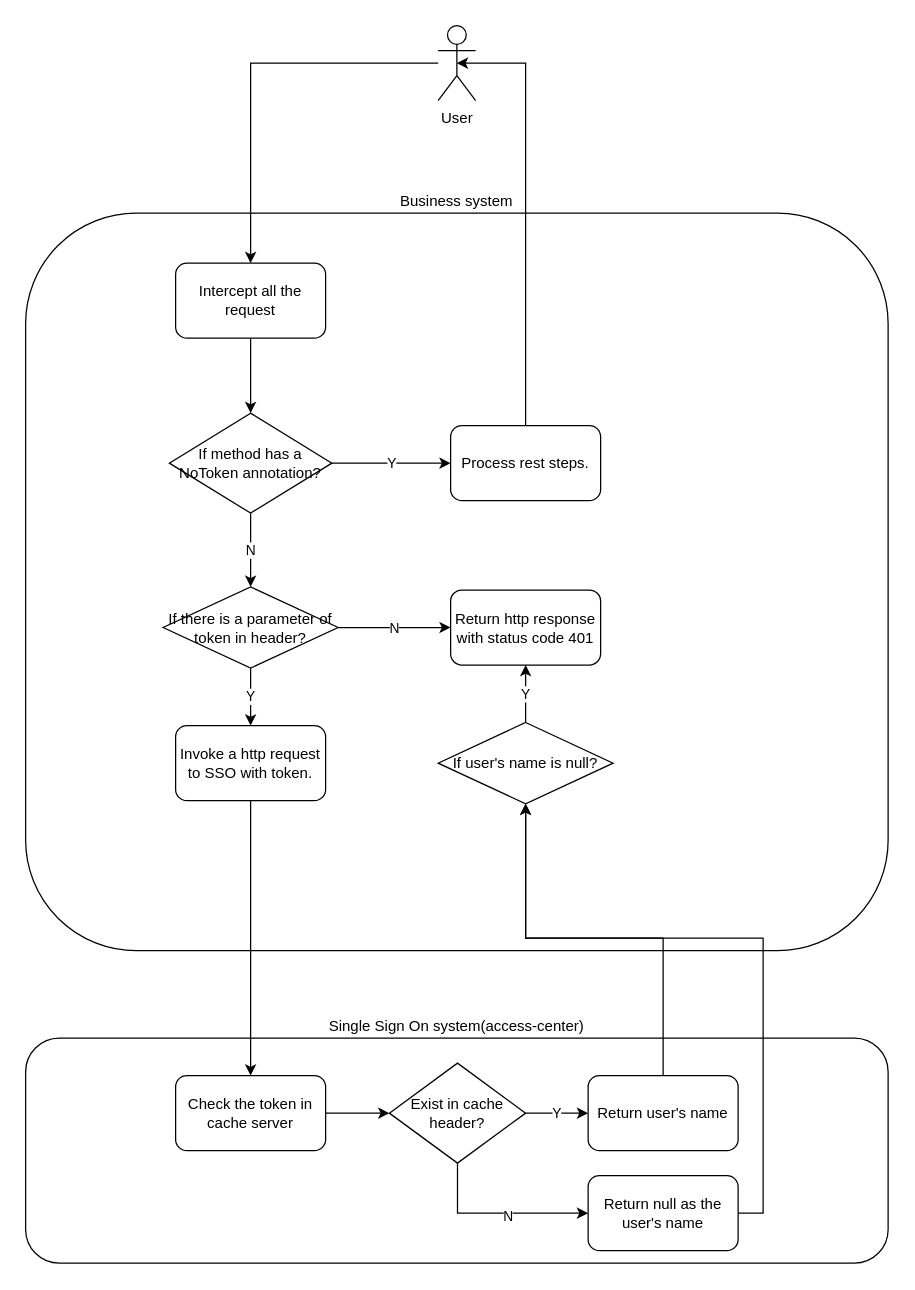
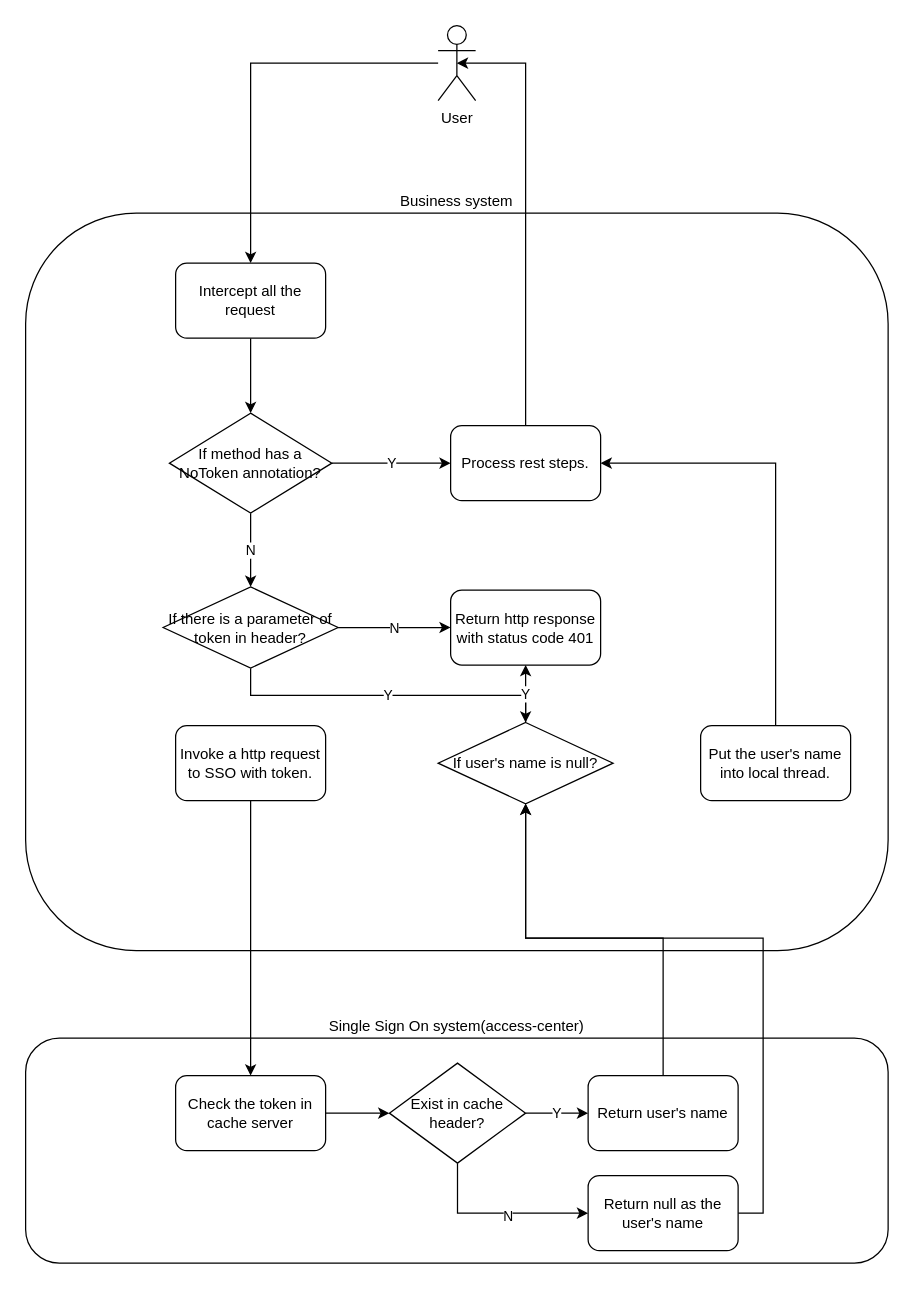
none -> (776, 511)
(251, 702) -> (382, 695)
none -> (776, 763)
